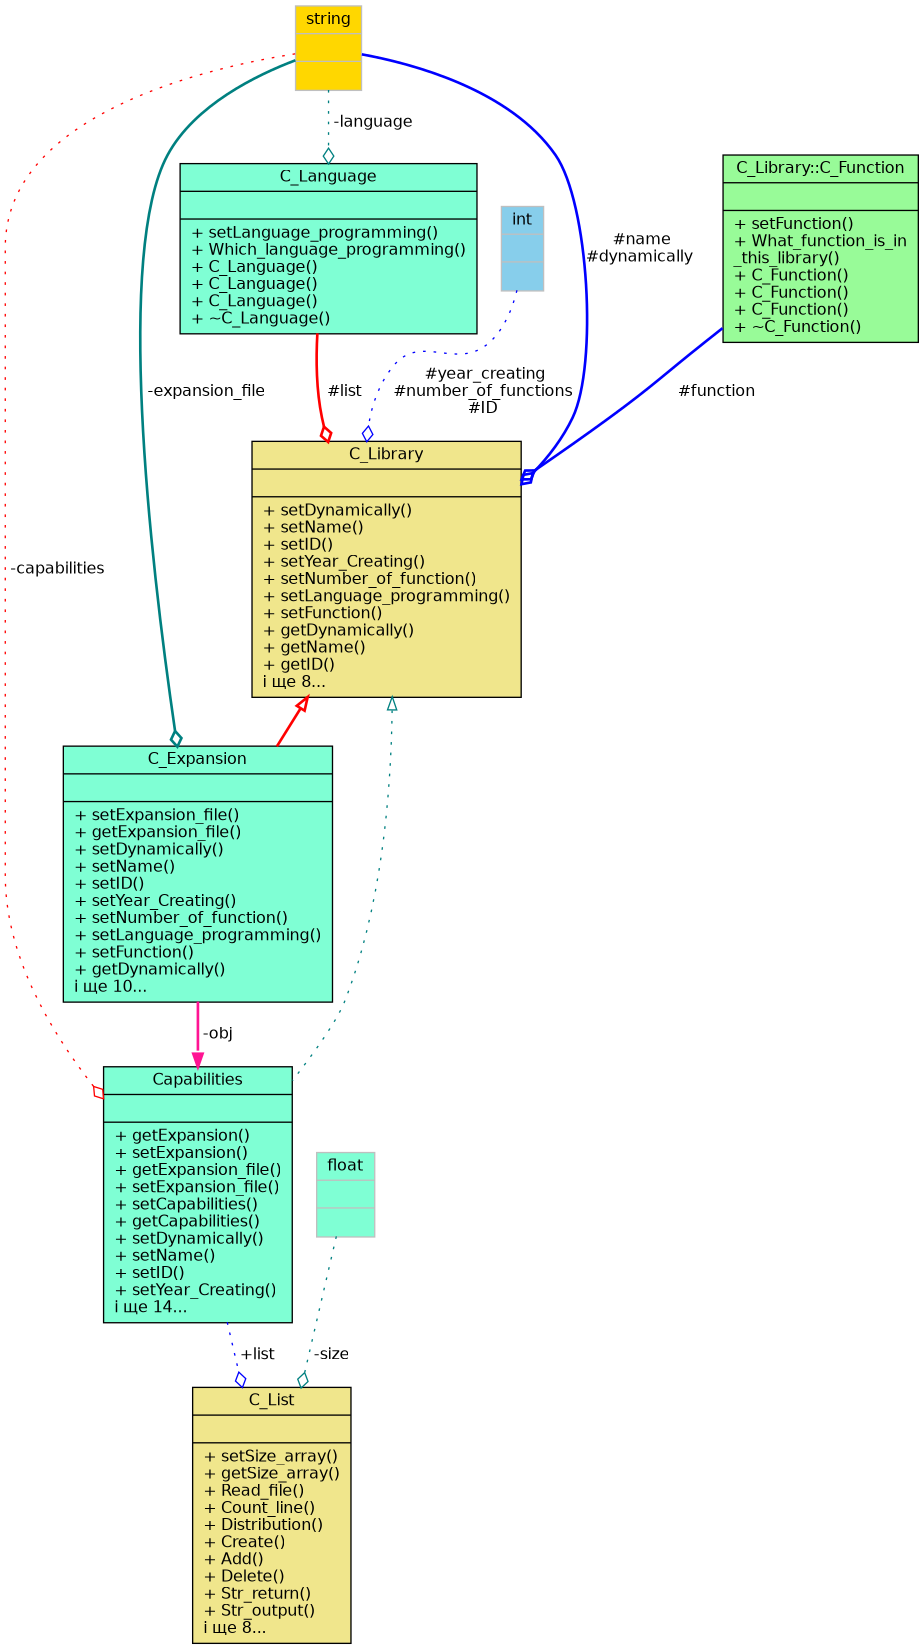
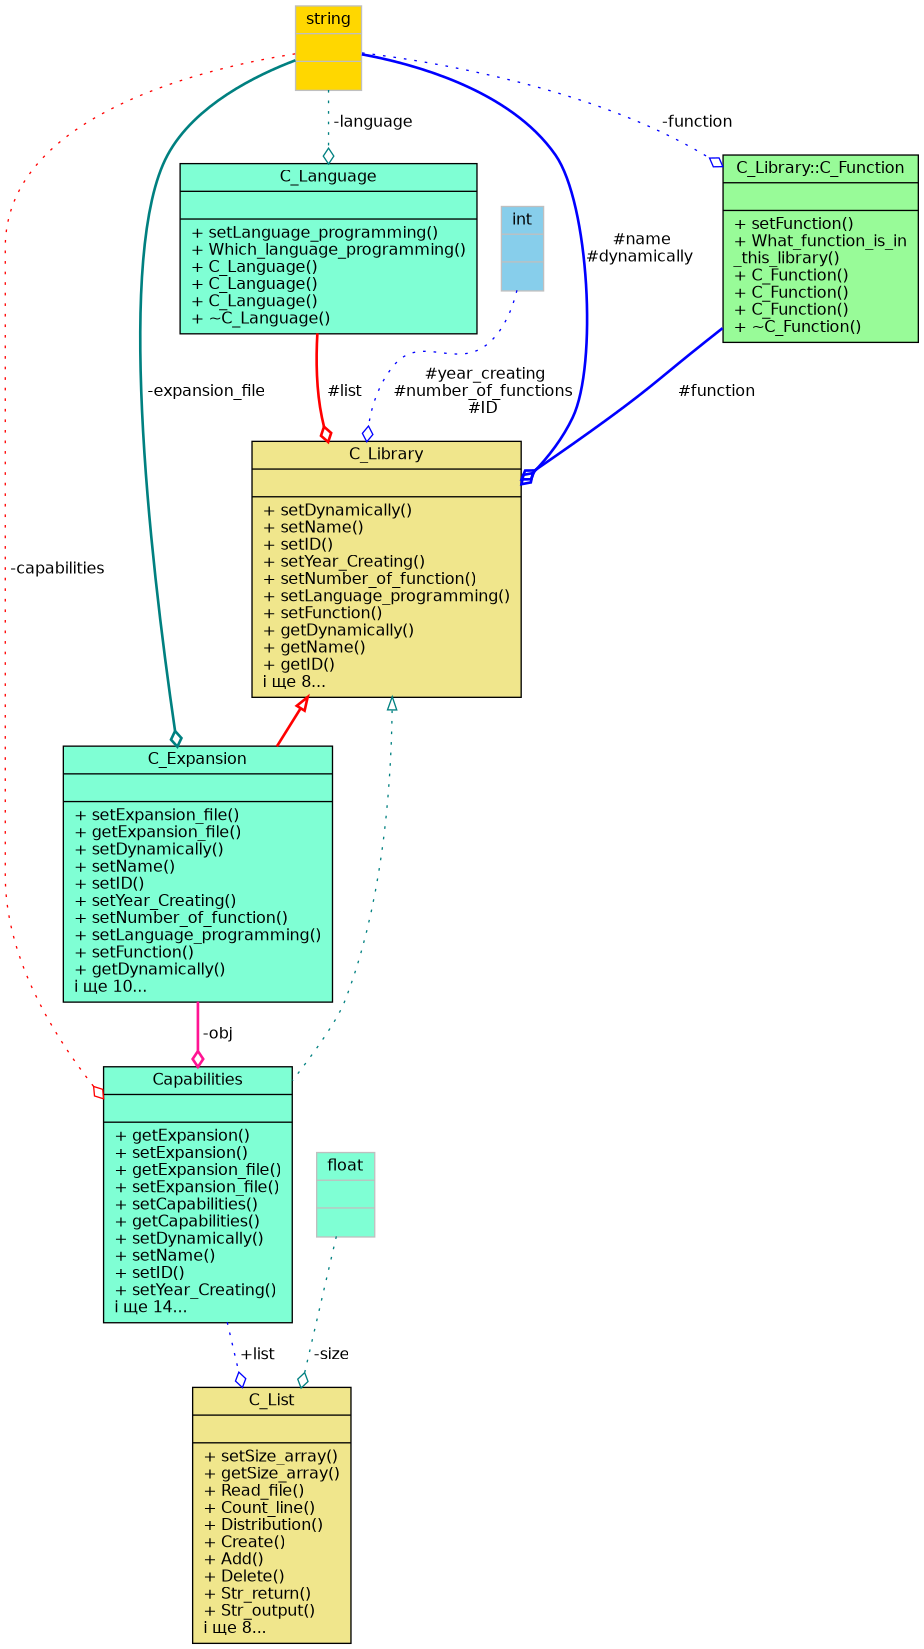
none -> (541, 88)
(198, 1026) -> (198, 1026)
